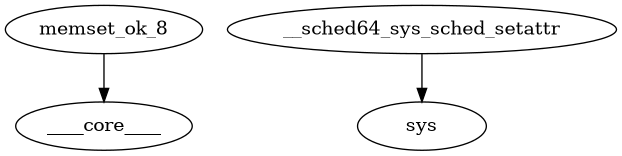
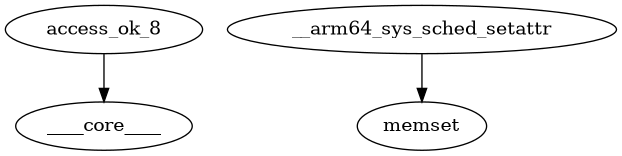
(104, 30) -> (104, 30)
(422, 30) -> (422, 30)
(422, 126) -> (422, 126)
